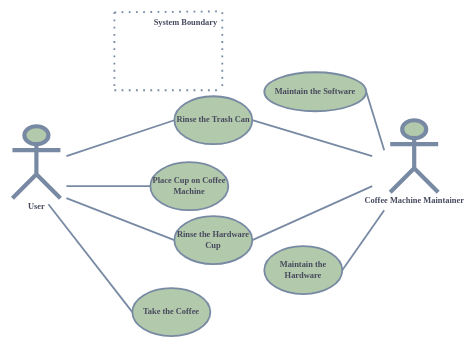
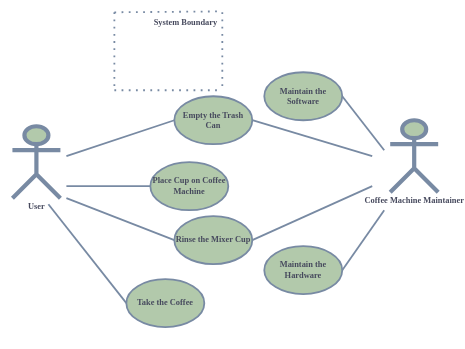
(315, 92) -> (303, 96)
(213, 120) -> (213, 120)
(213, 240) -> (213, 240)
(171, 312) -> (165, 303)
